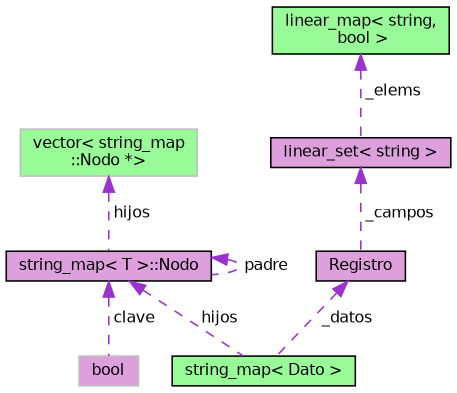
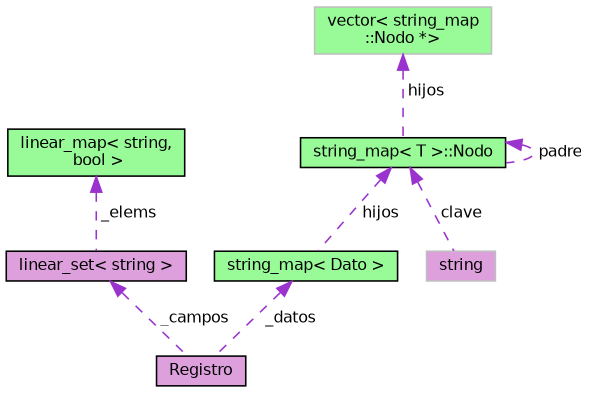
(109, 266) -> (403, 153)
(307, 324) -> (248, 324)
(109, 371) -> (461, 266)
